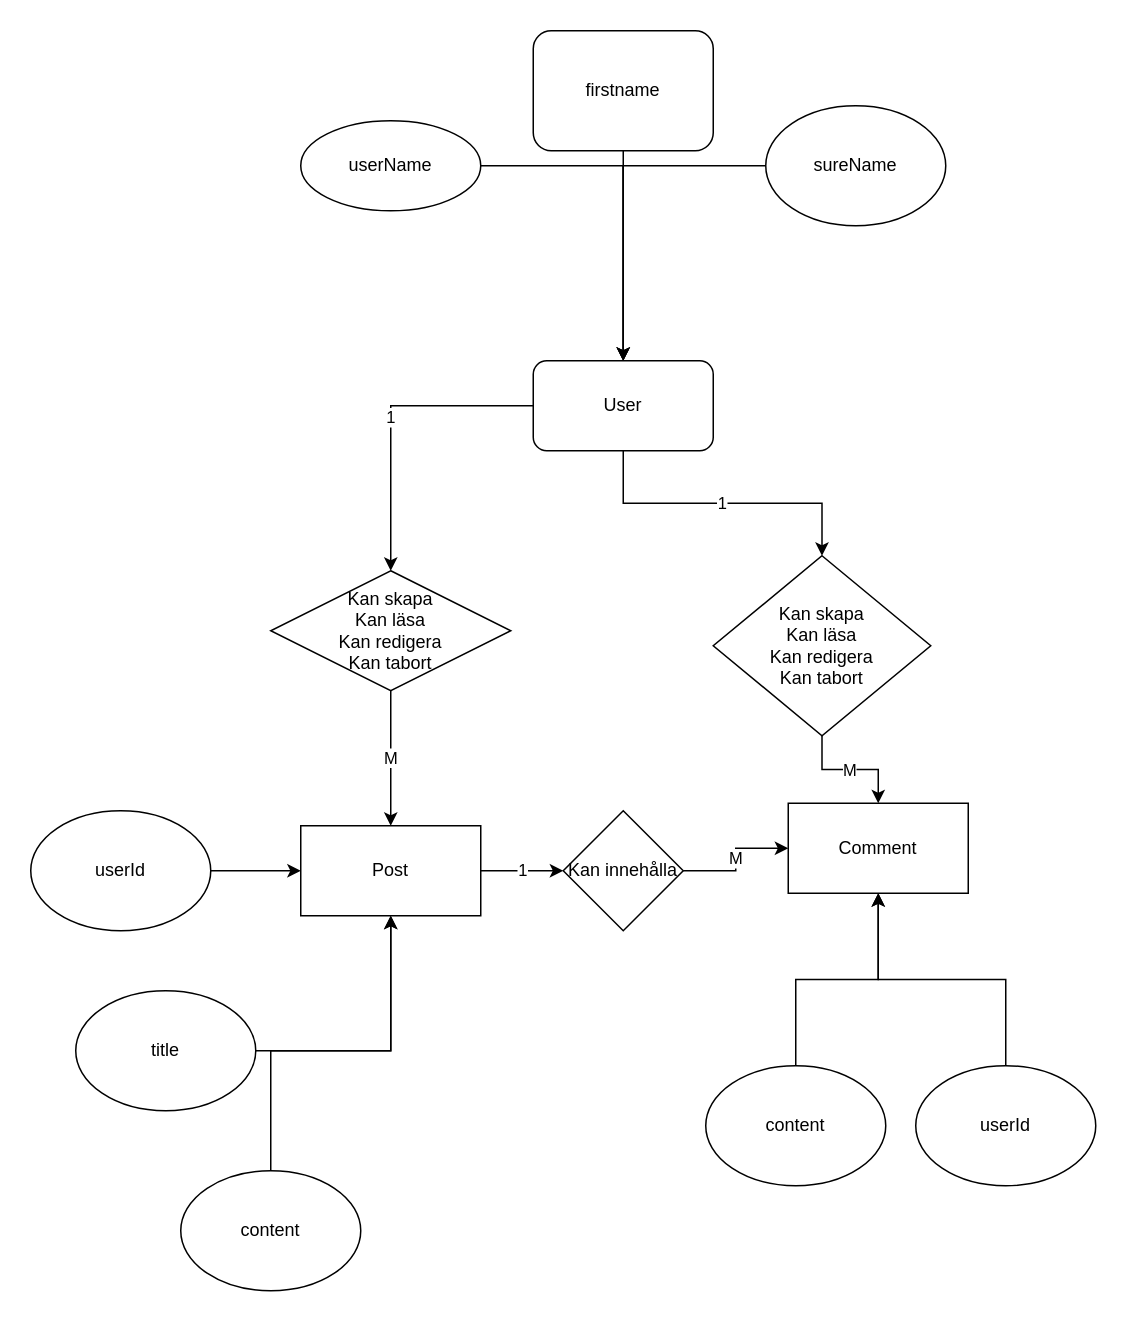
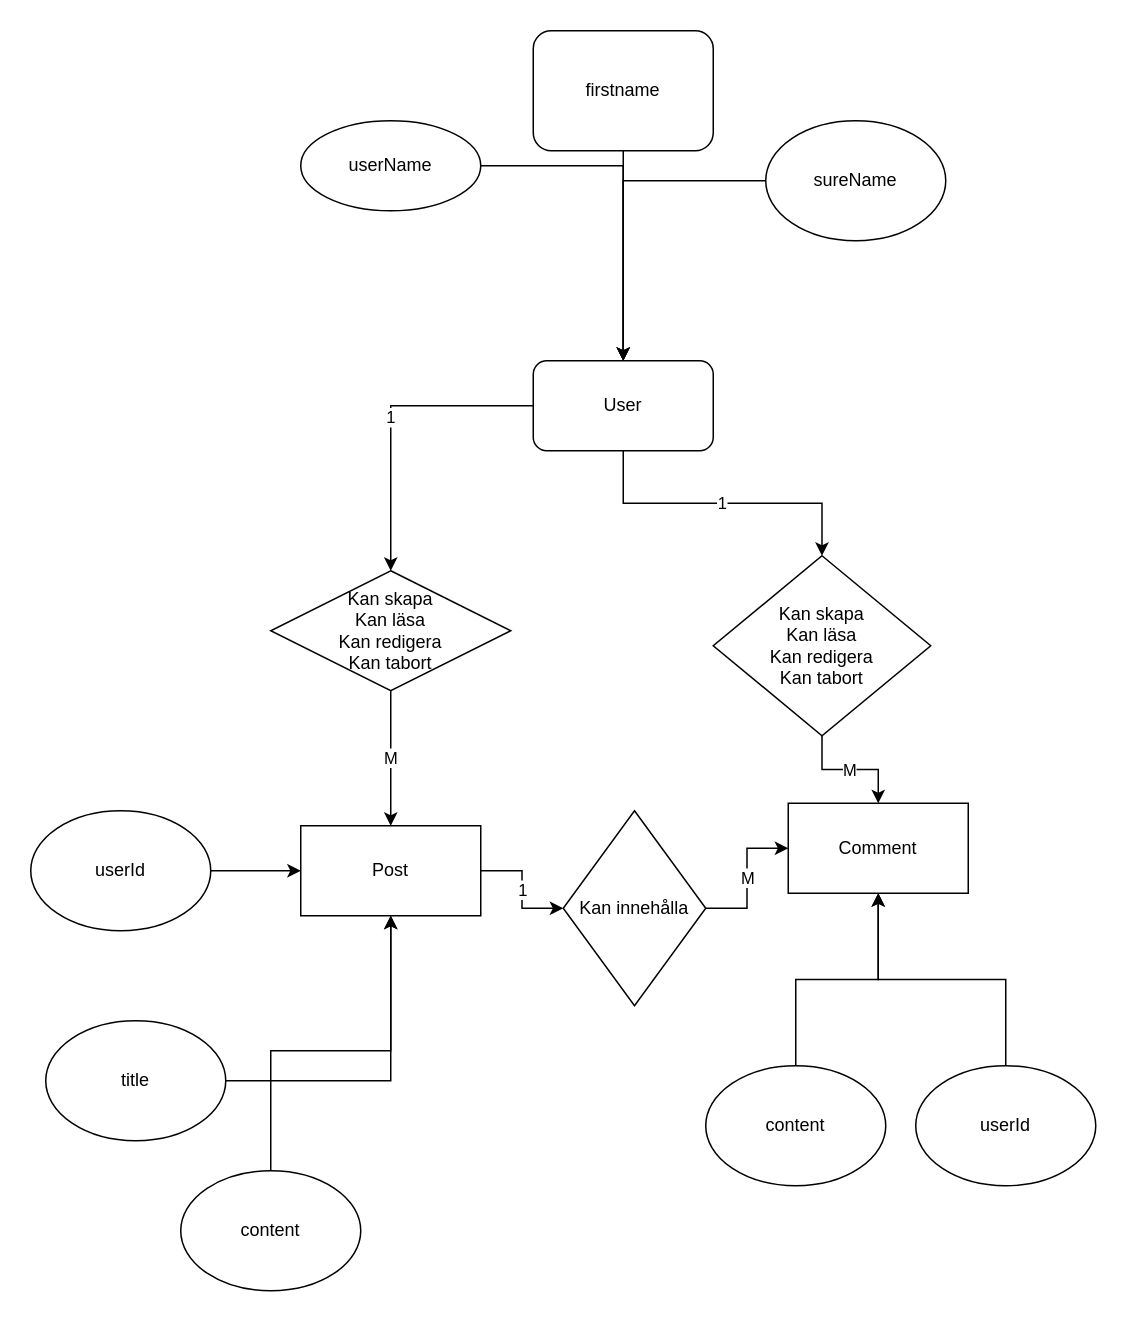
(856, 166) -> (856, 181)
(623, 871) -> (635, 908)
(166, 1051) -> (136, 1081)
